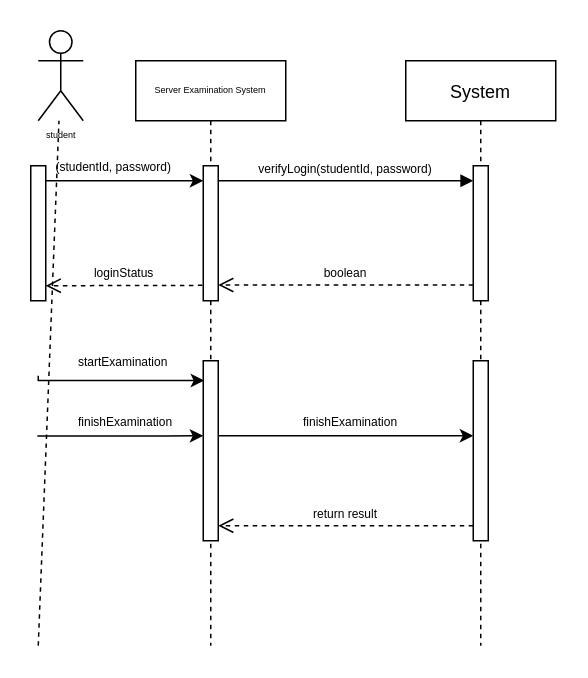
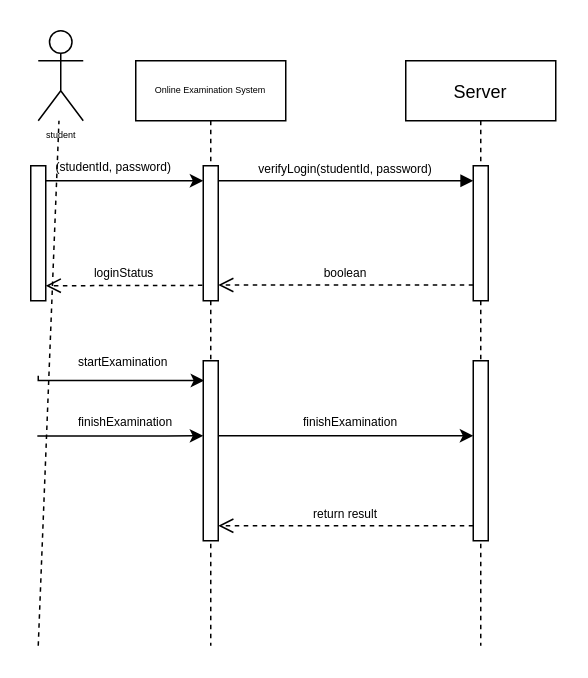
(210, 90) -> (210, 90)
(480, 92) -> (480, 92)
